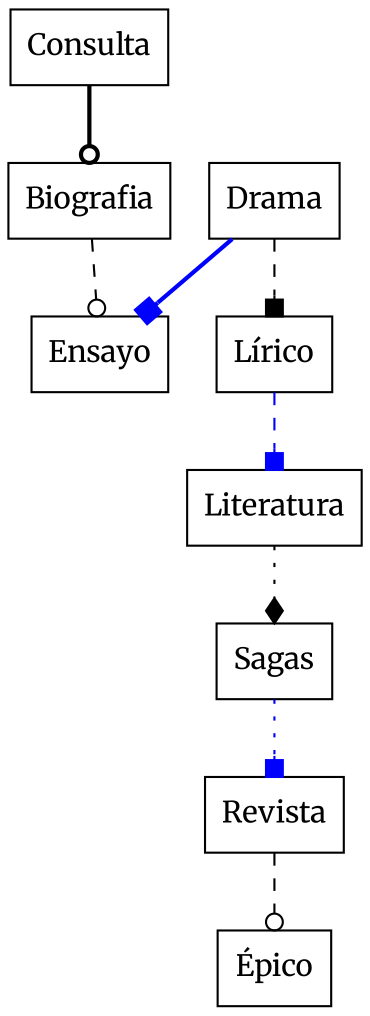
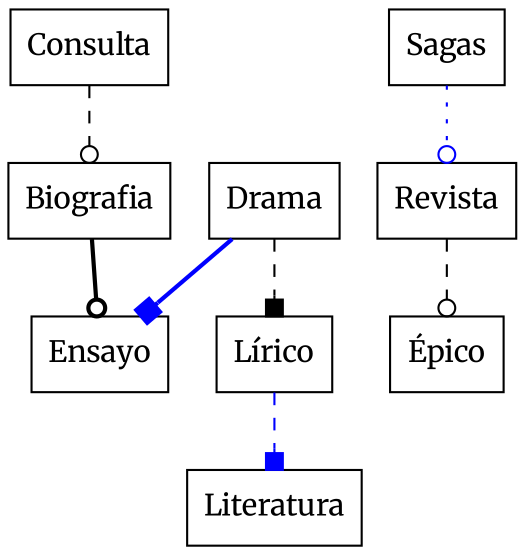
(89, 116) -> (89, 116)
(94, 269) -> (94, 269)
(274, 572) -> none
(274, 728) -> (447, 116)
